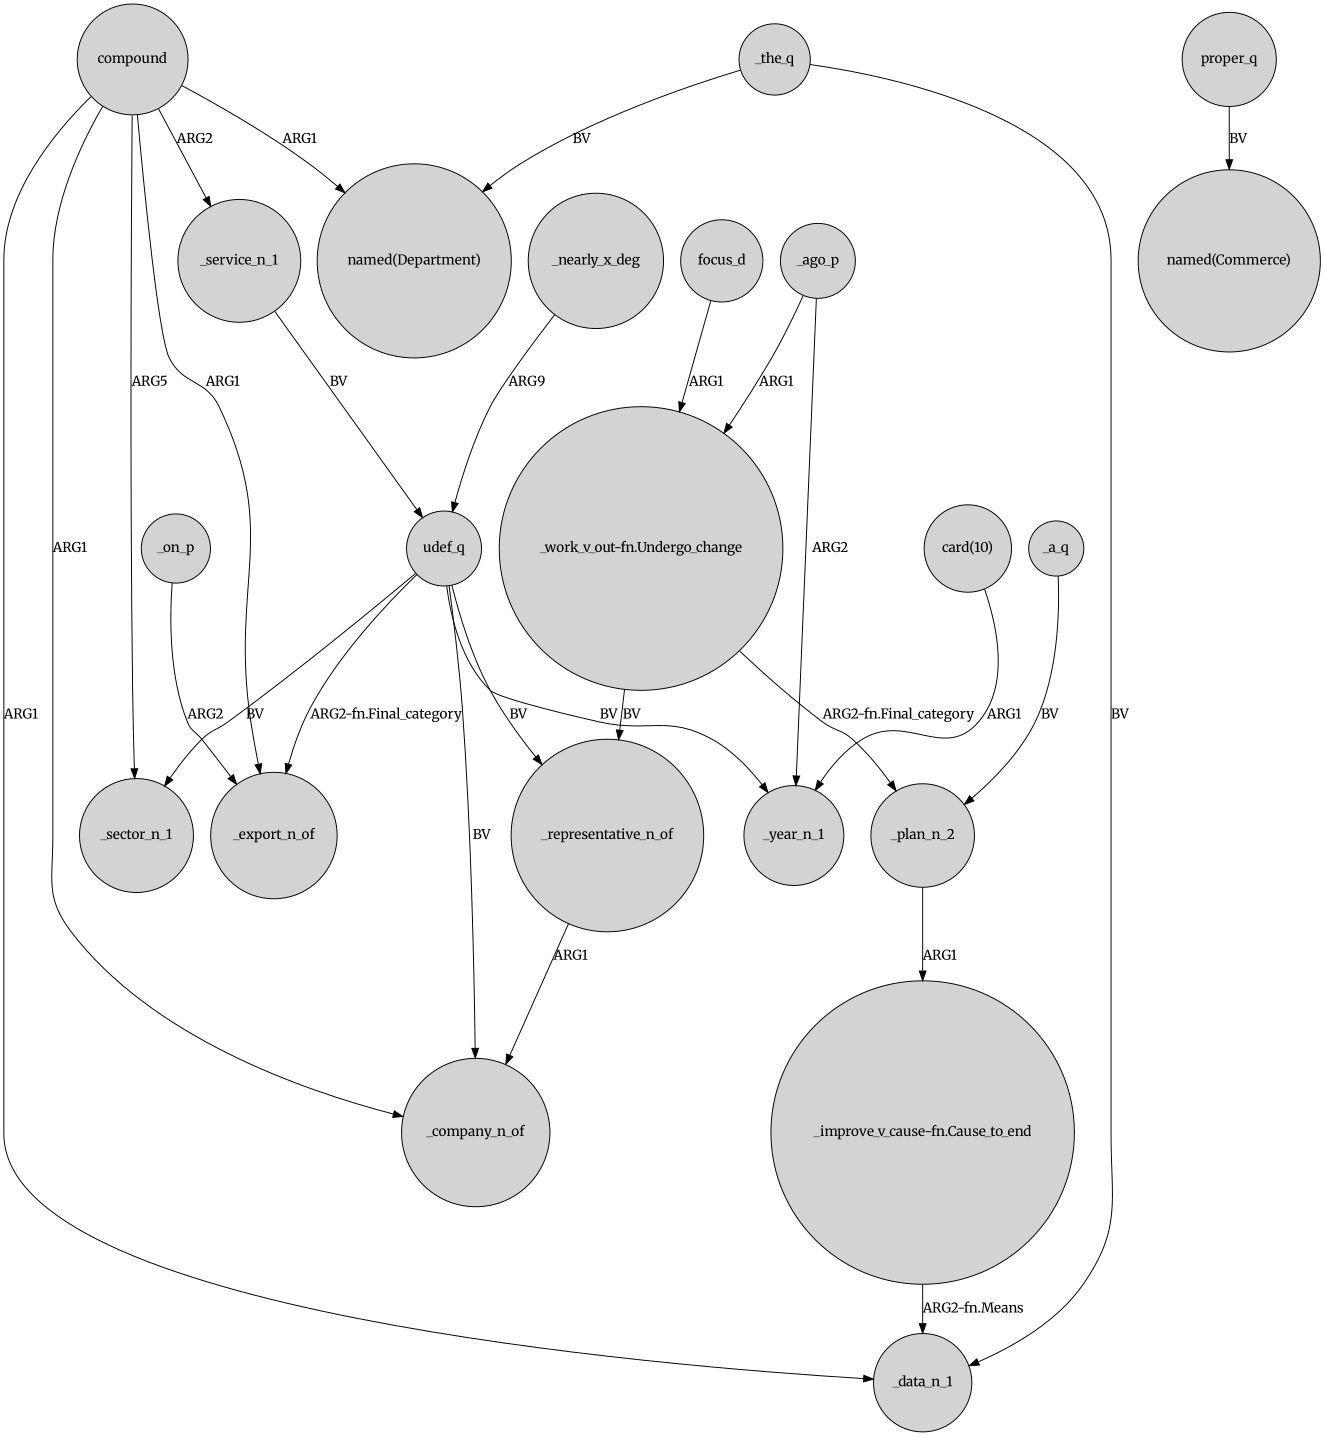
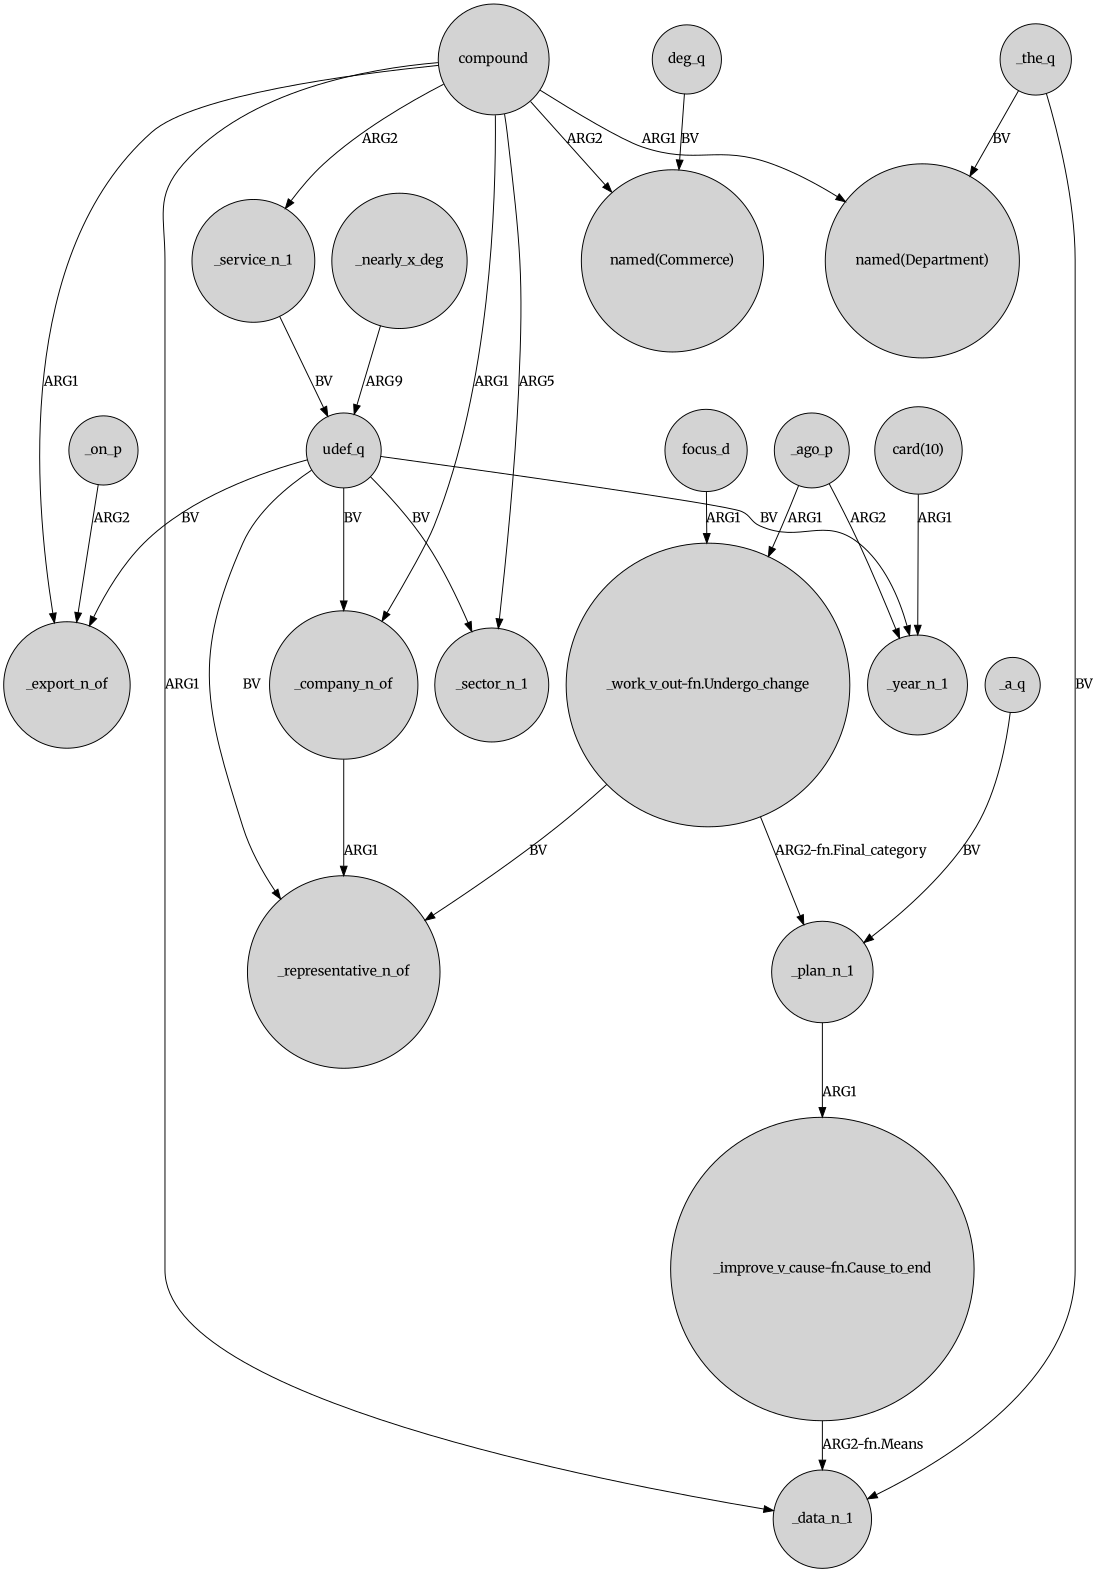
(1229, 59) -> (687, 59)
none -> (568, 143)
(386, 715) -> (190, 519)
(923, 836) -> (822, 972)
(539, 990) -> (344, 813)
